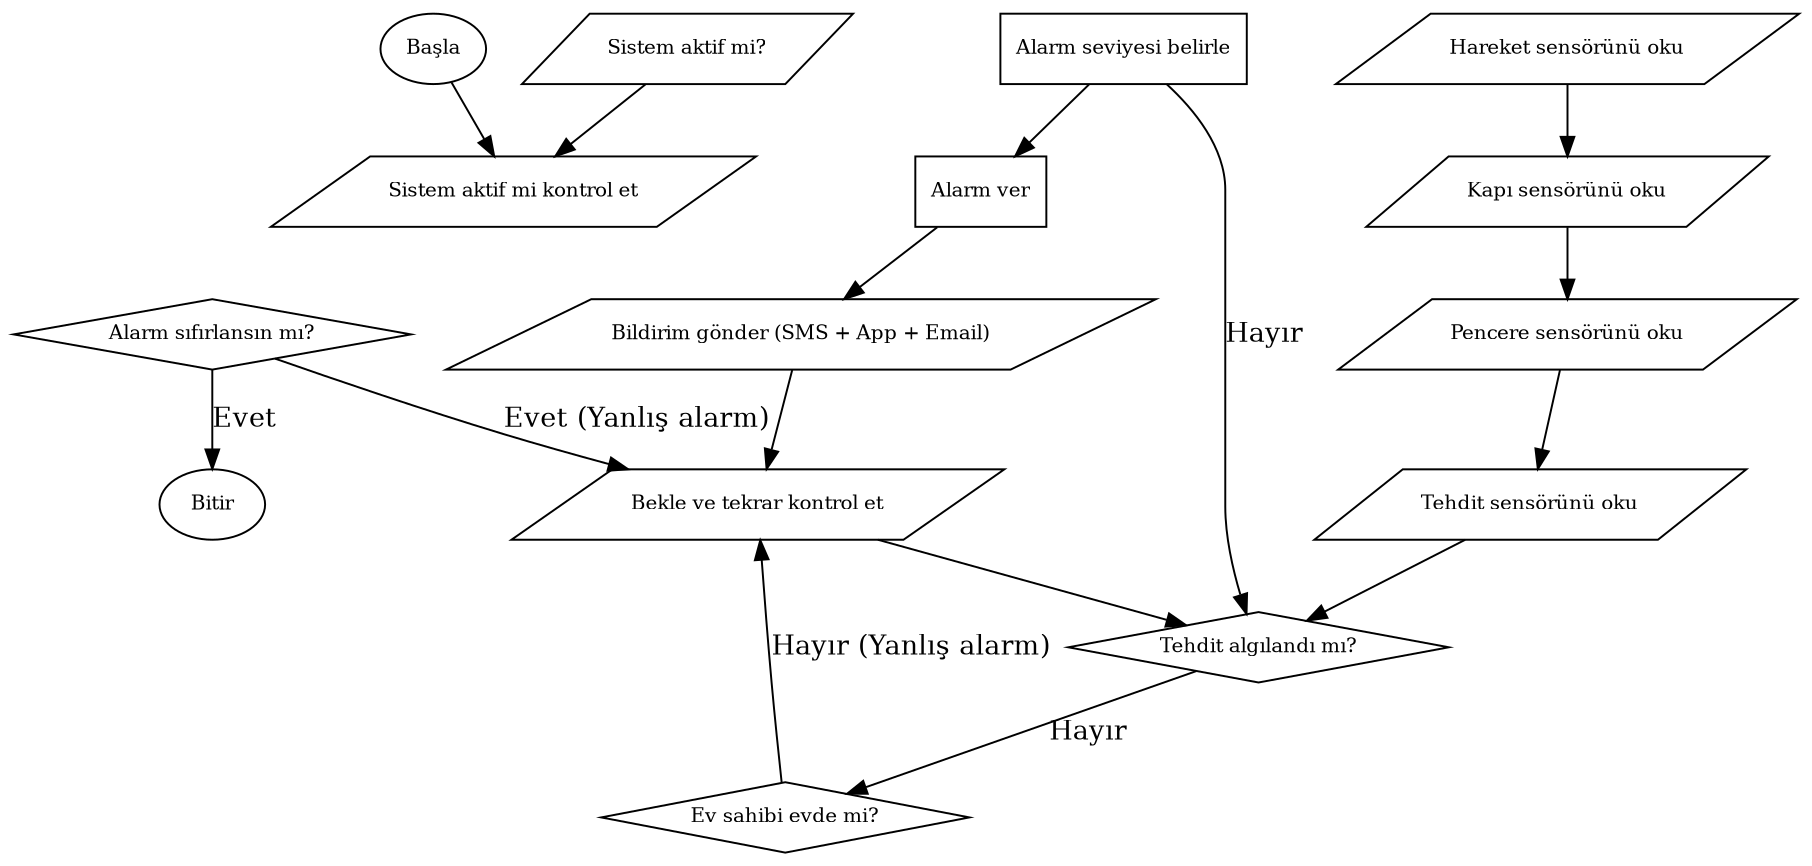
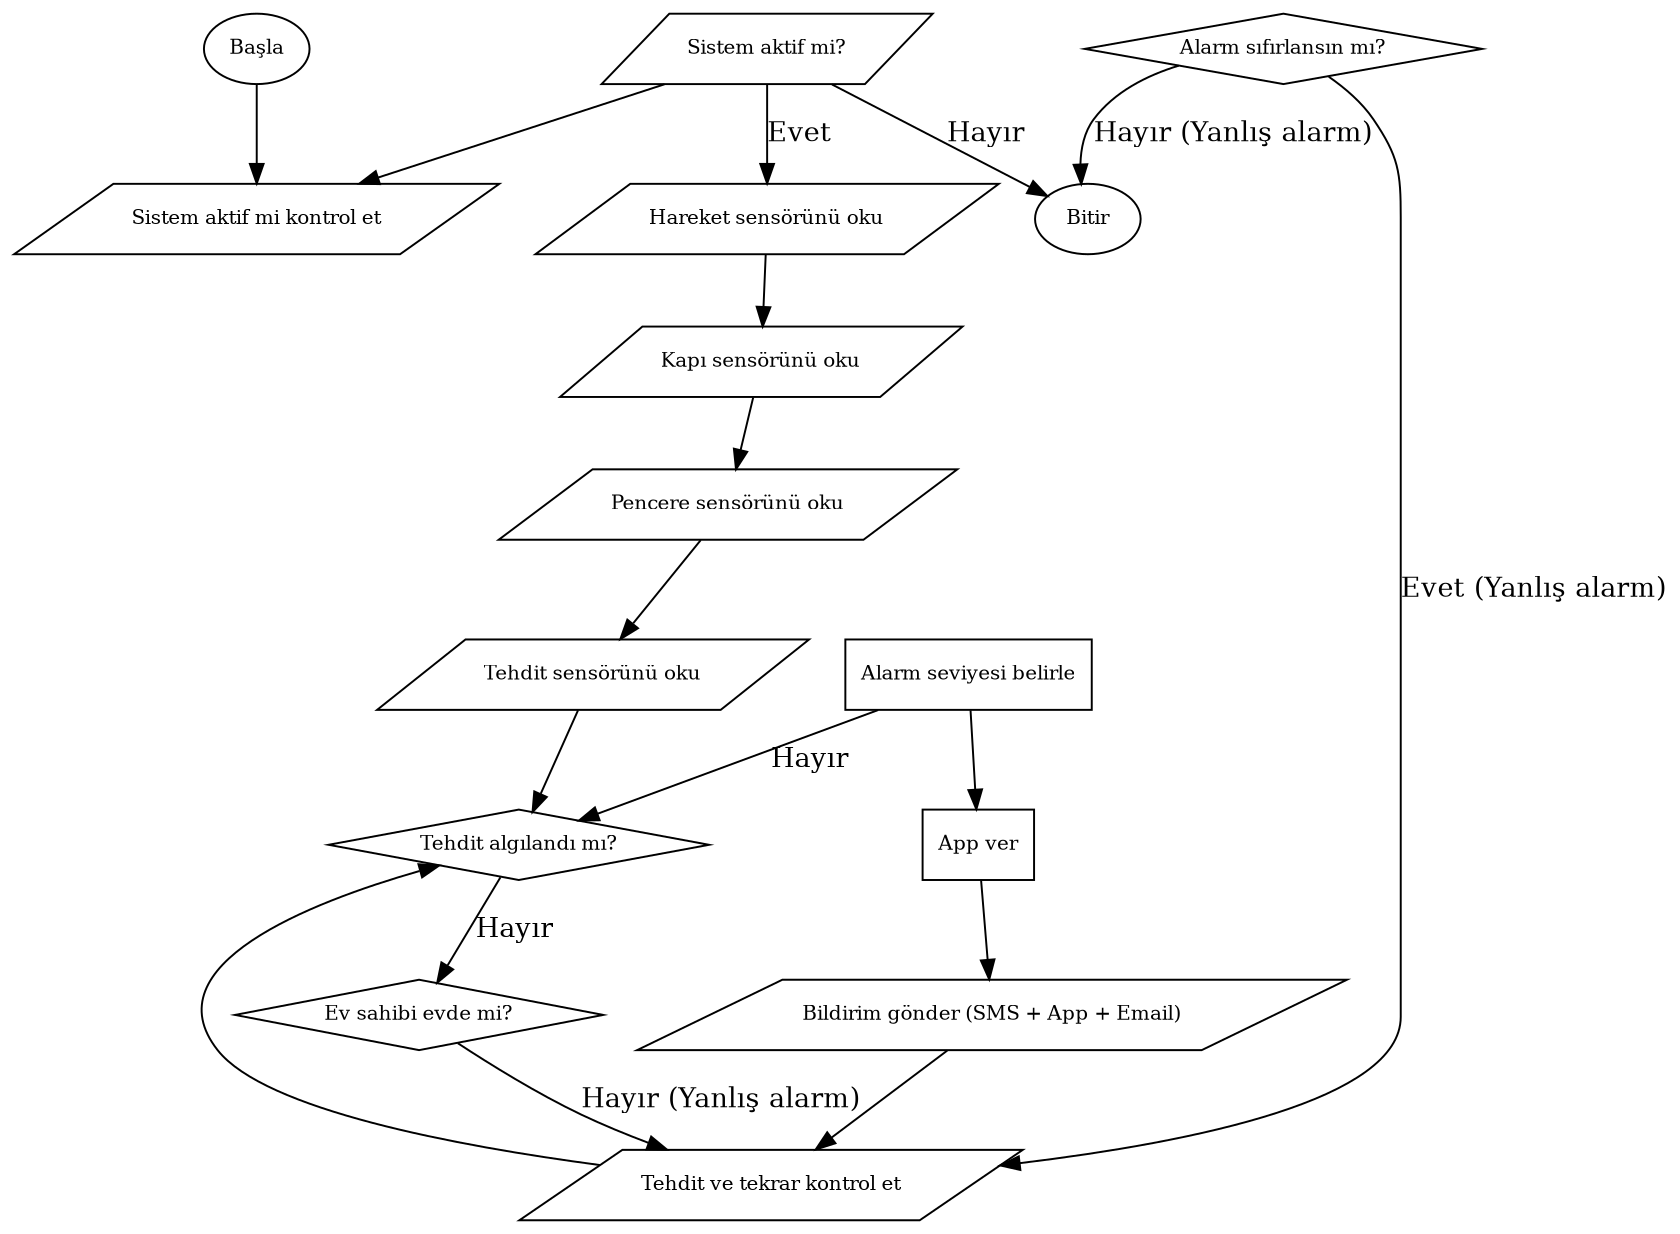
none -> (767, 124)
none -> (931, 136)
(981, 192) -> (978, 845)
(246, 419) -> (1234, 134)
(758, 505) -> (771, 1185)
